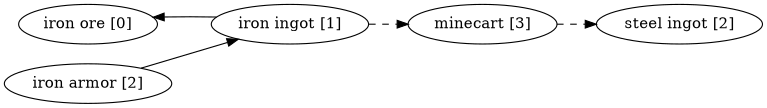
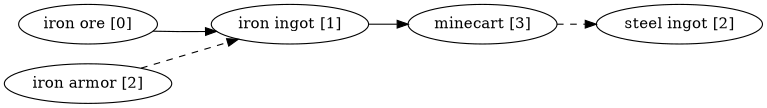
(190, 17) -> (179, 32)
(383, 24) -> (383, 24)
(184, 55) -> (184, 55)
